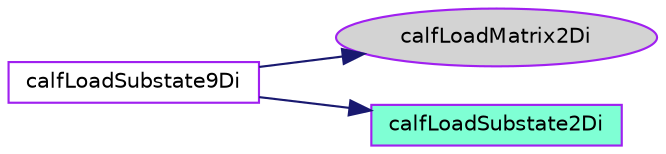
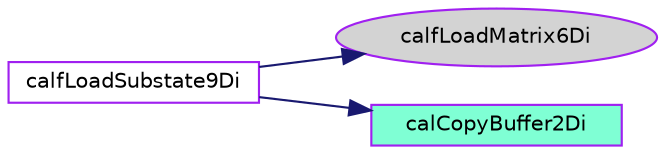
(497, 37) -> (497, 37)
(497, 125) -> (497, 125)
